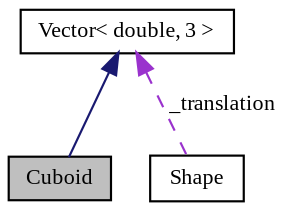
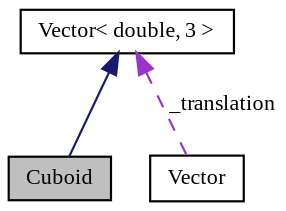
(197, 178) -> (197, 178)
